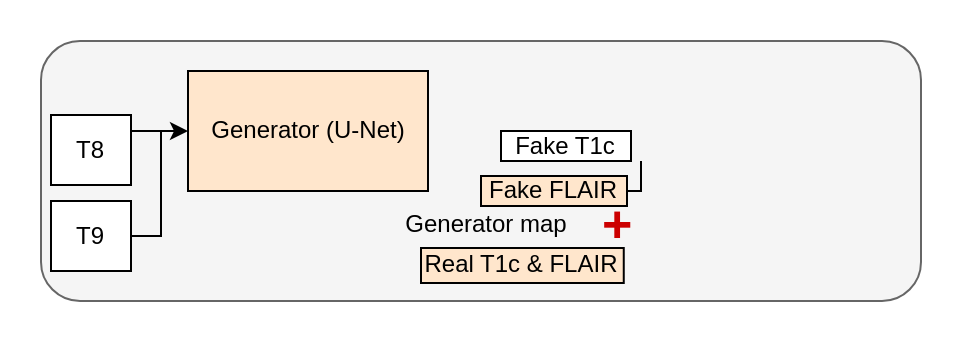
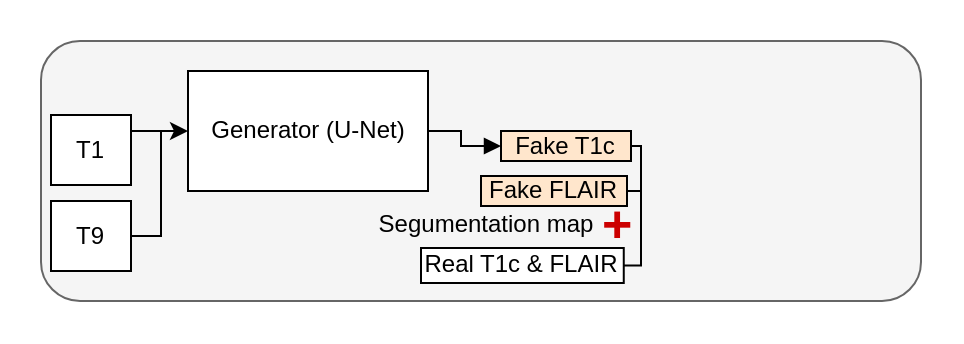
(308, 131) -> (308, 131)
none -> (461, 134)
(566, 146) -> (566, 146)
(91, 151) -> (91, 151)
(487, 225) -> (487, 225)
none -> (641, 239)
(522, 266) -> (522, 266)
